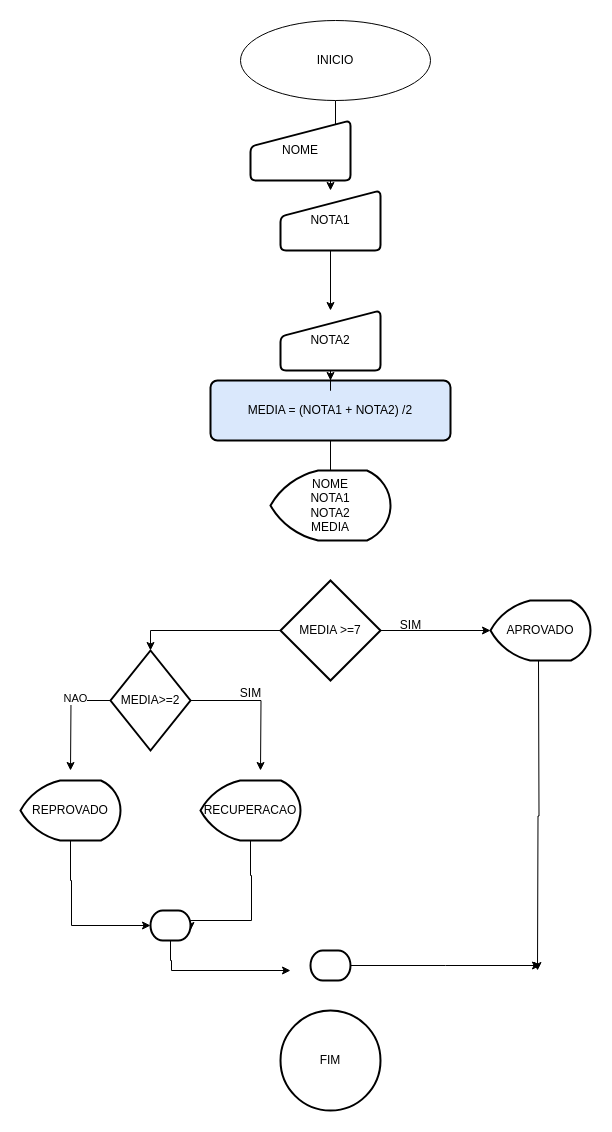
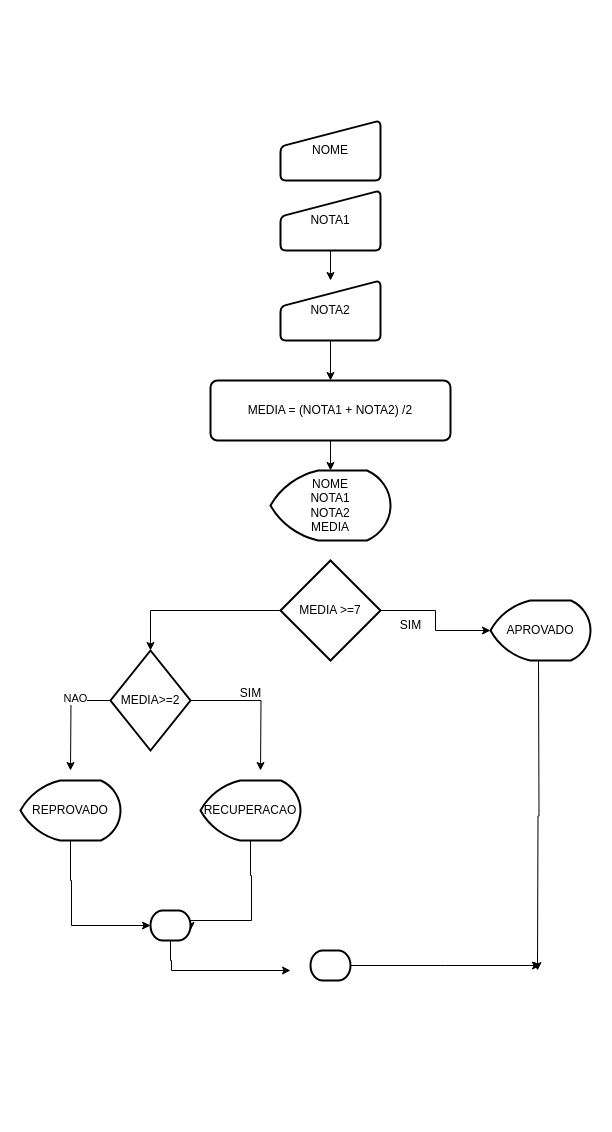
(336, 61) -> none
(336, 118) -> none
(301, 151) -> (331, 151)
(331, 341) -> (331, 311)
(331, 411) -> (331, 411)
(331, 465) -> (331, 462)
(331, 631) -> (331, 611)
(331, 1061) -> none
